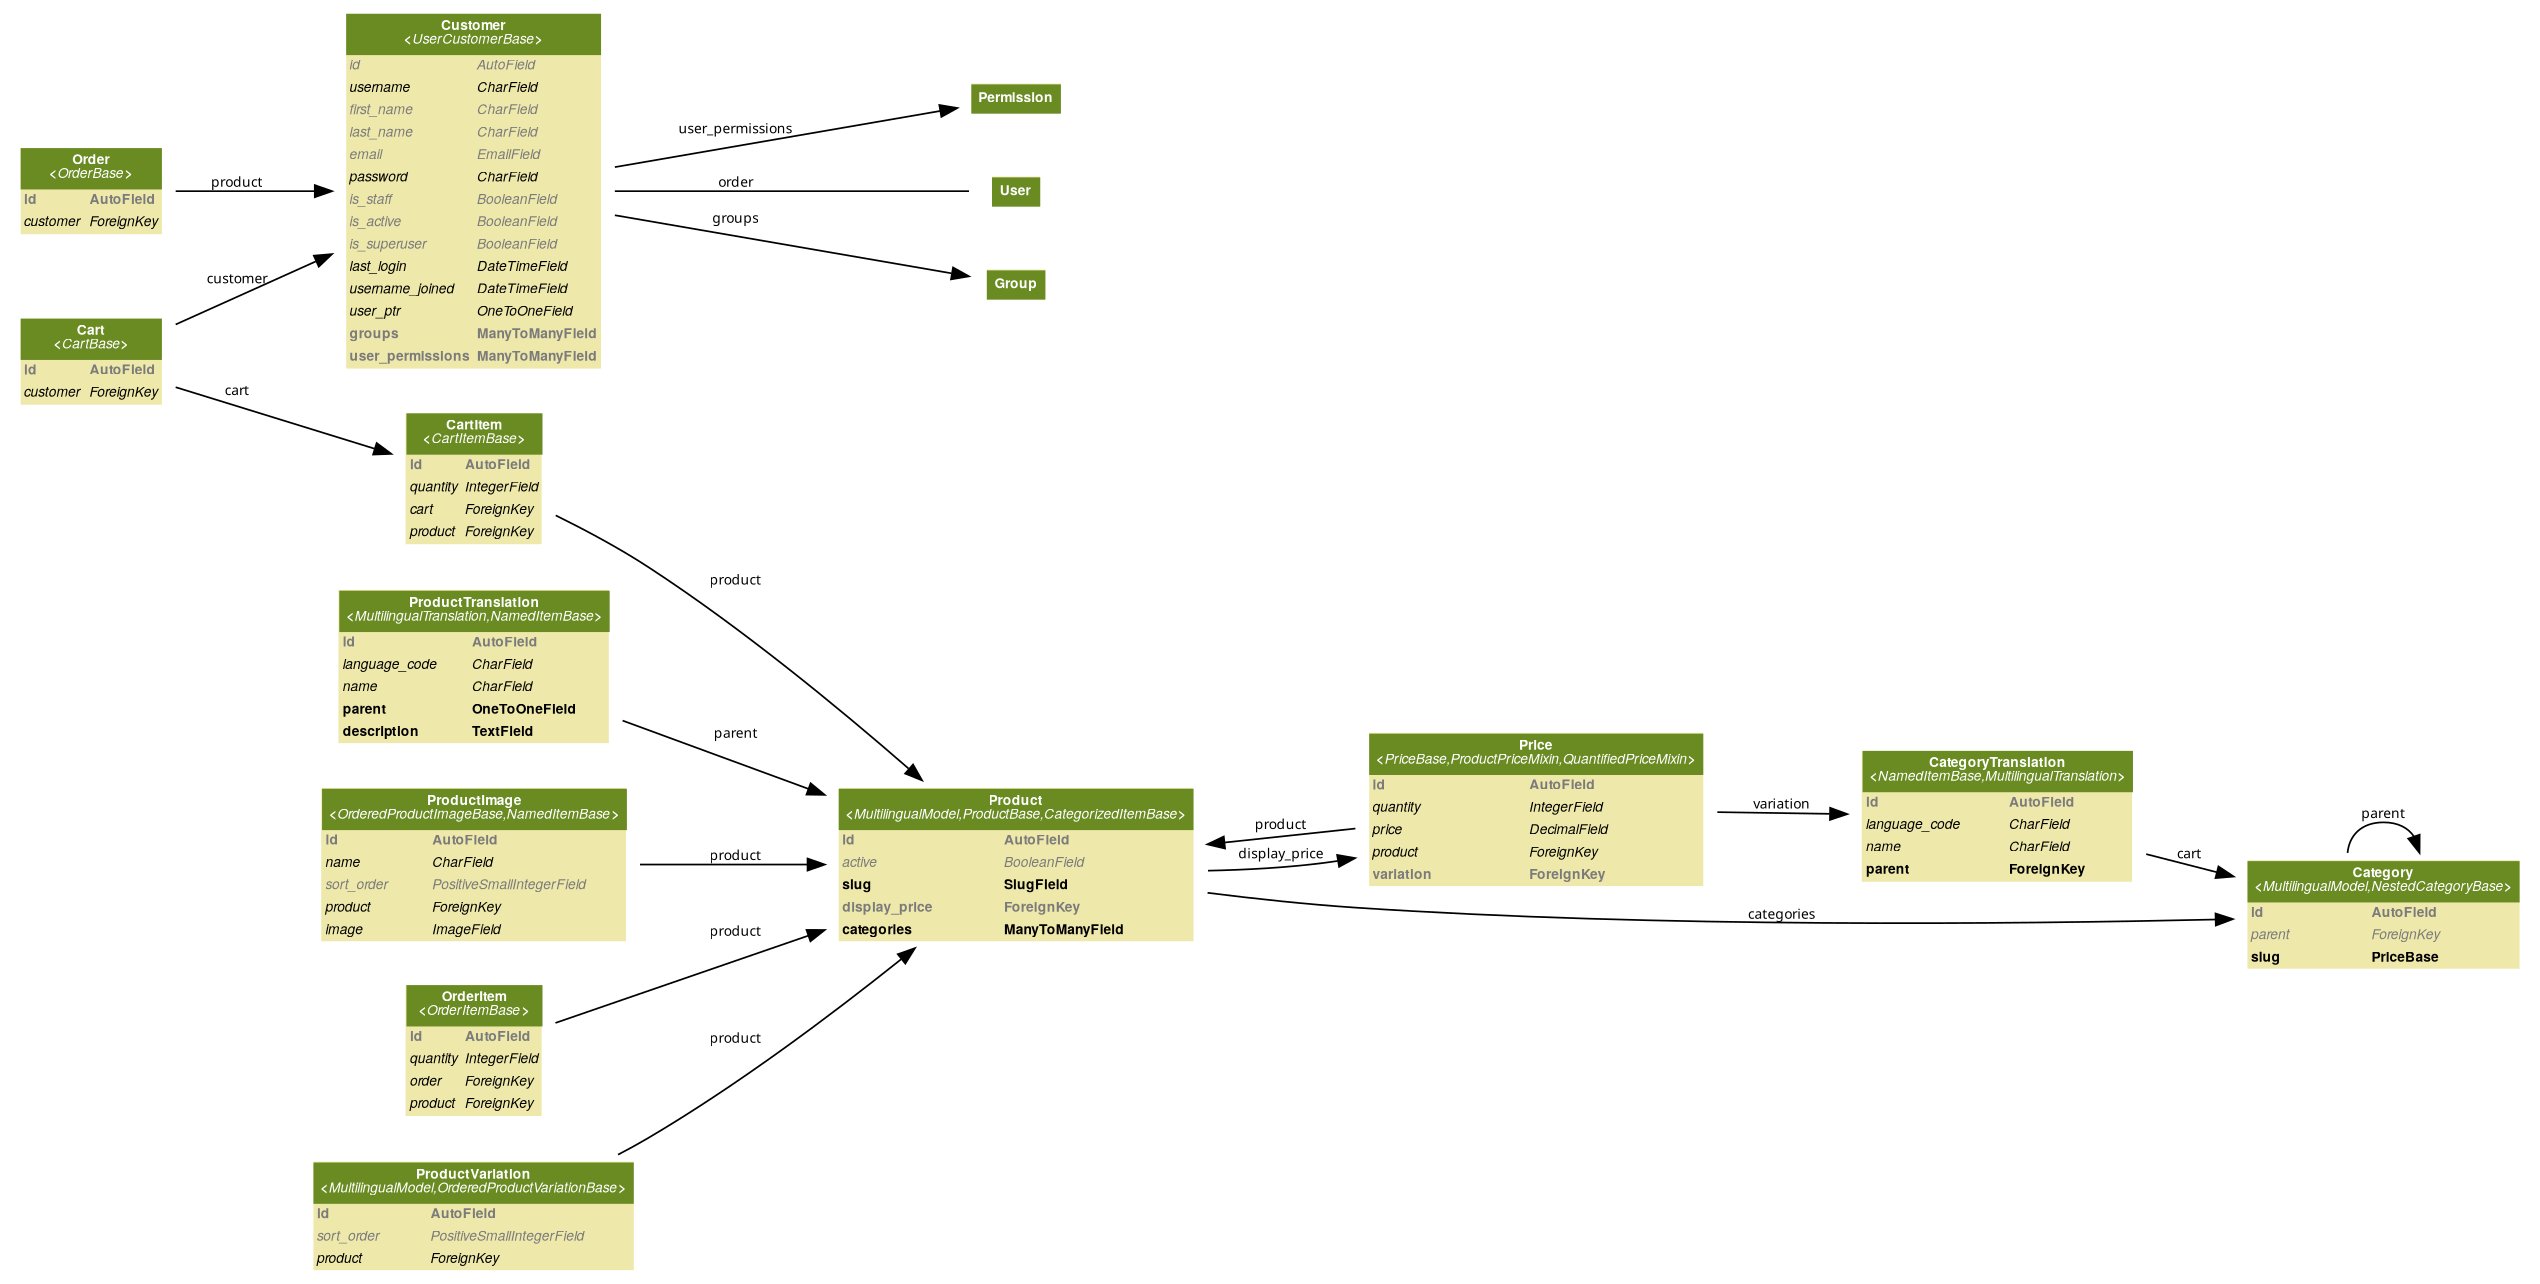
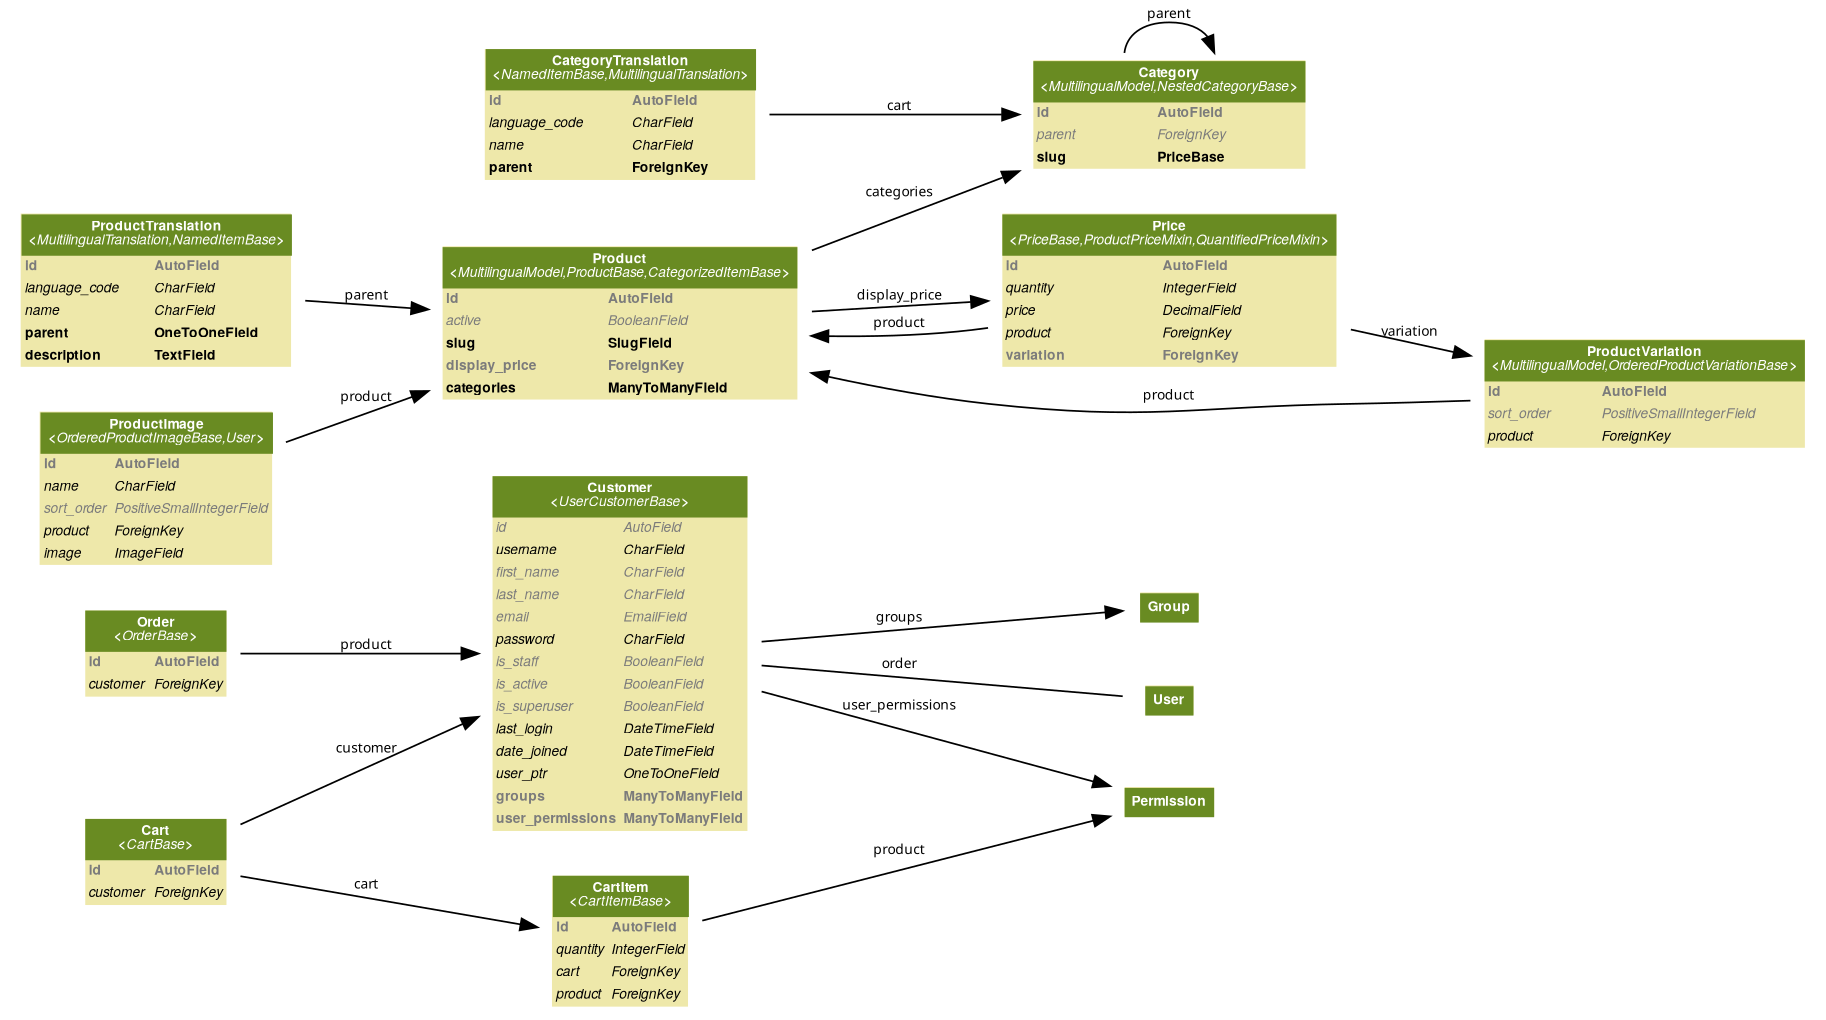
(402, 289) -> (532, 752)
(740, 631) -> (898, 871)
(1773, 813) -> (1402, 341)
(474, 815) -> (157, 438)
(474, 1051) -> none
